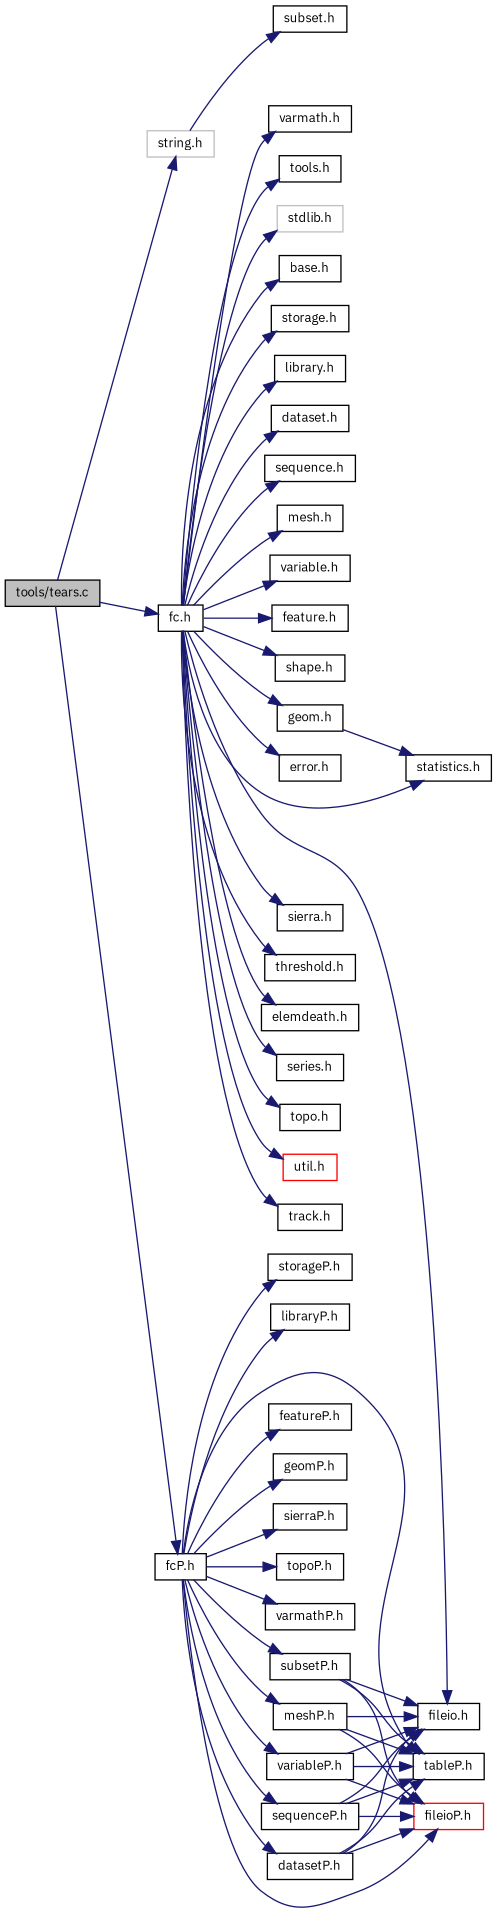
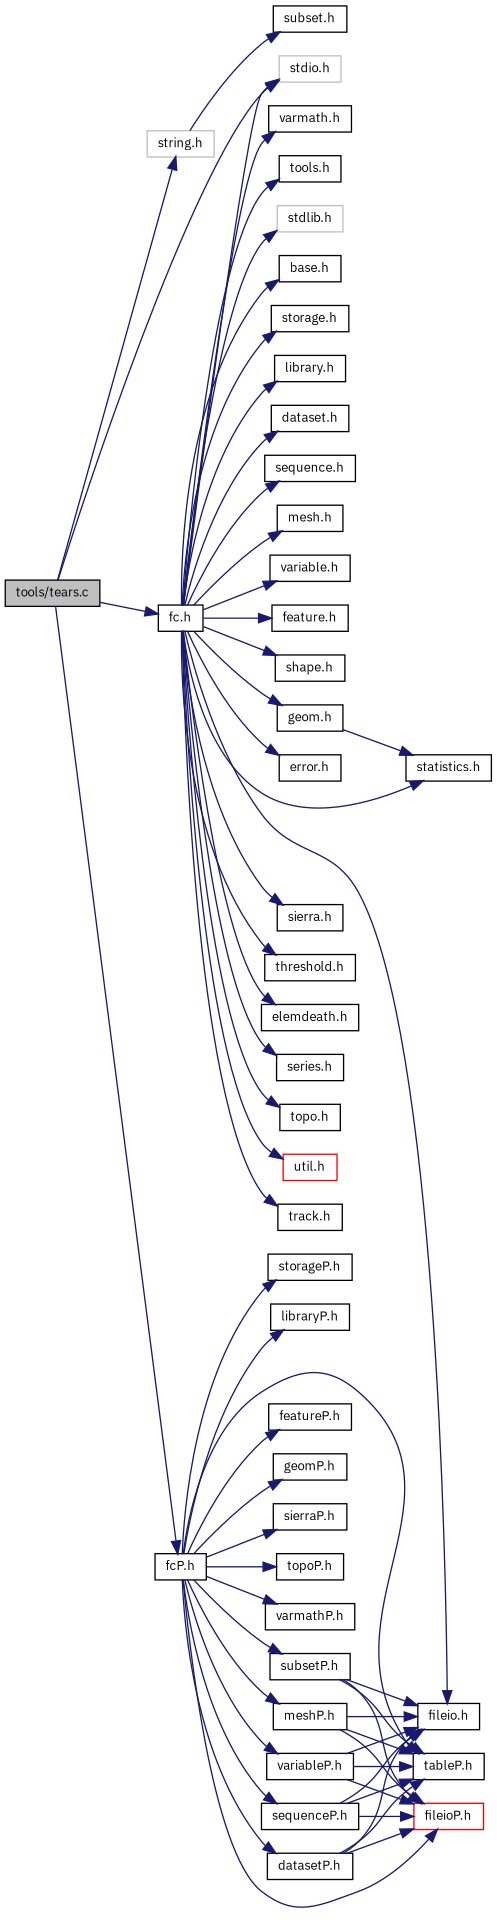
none -> (310, 69)
